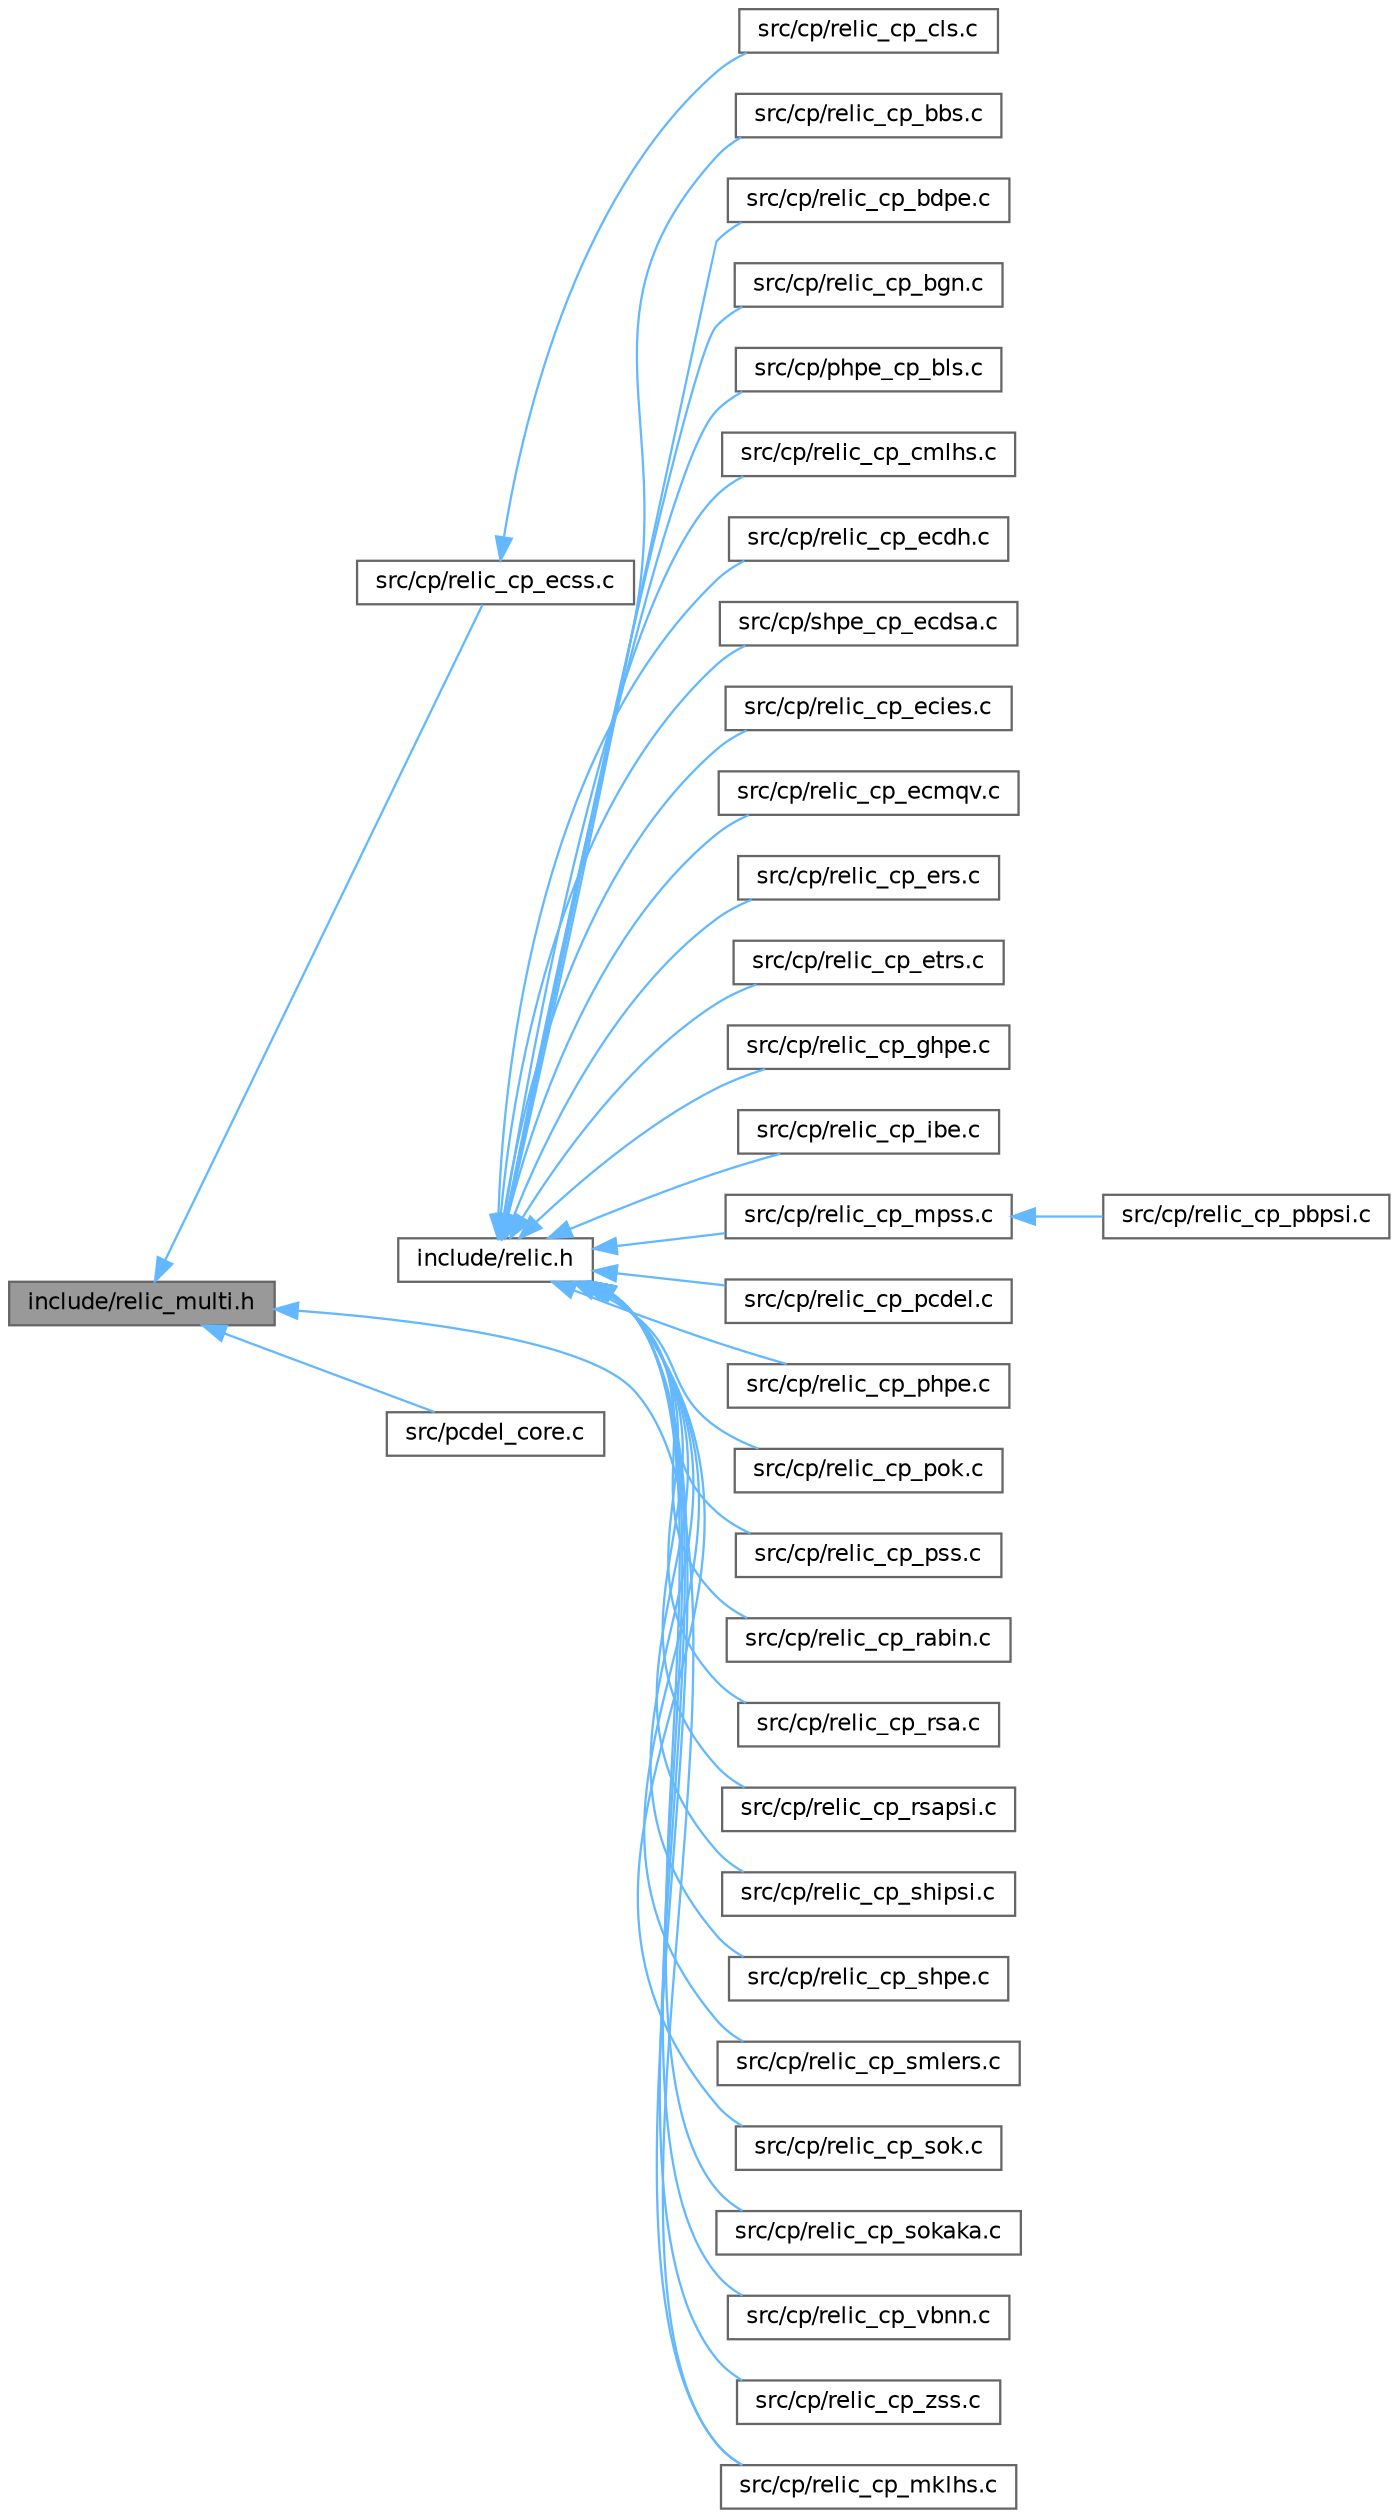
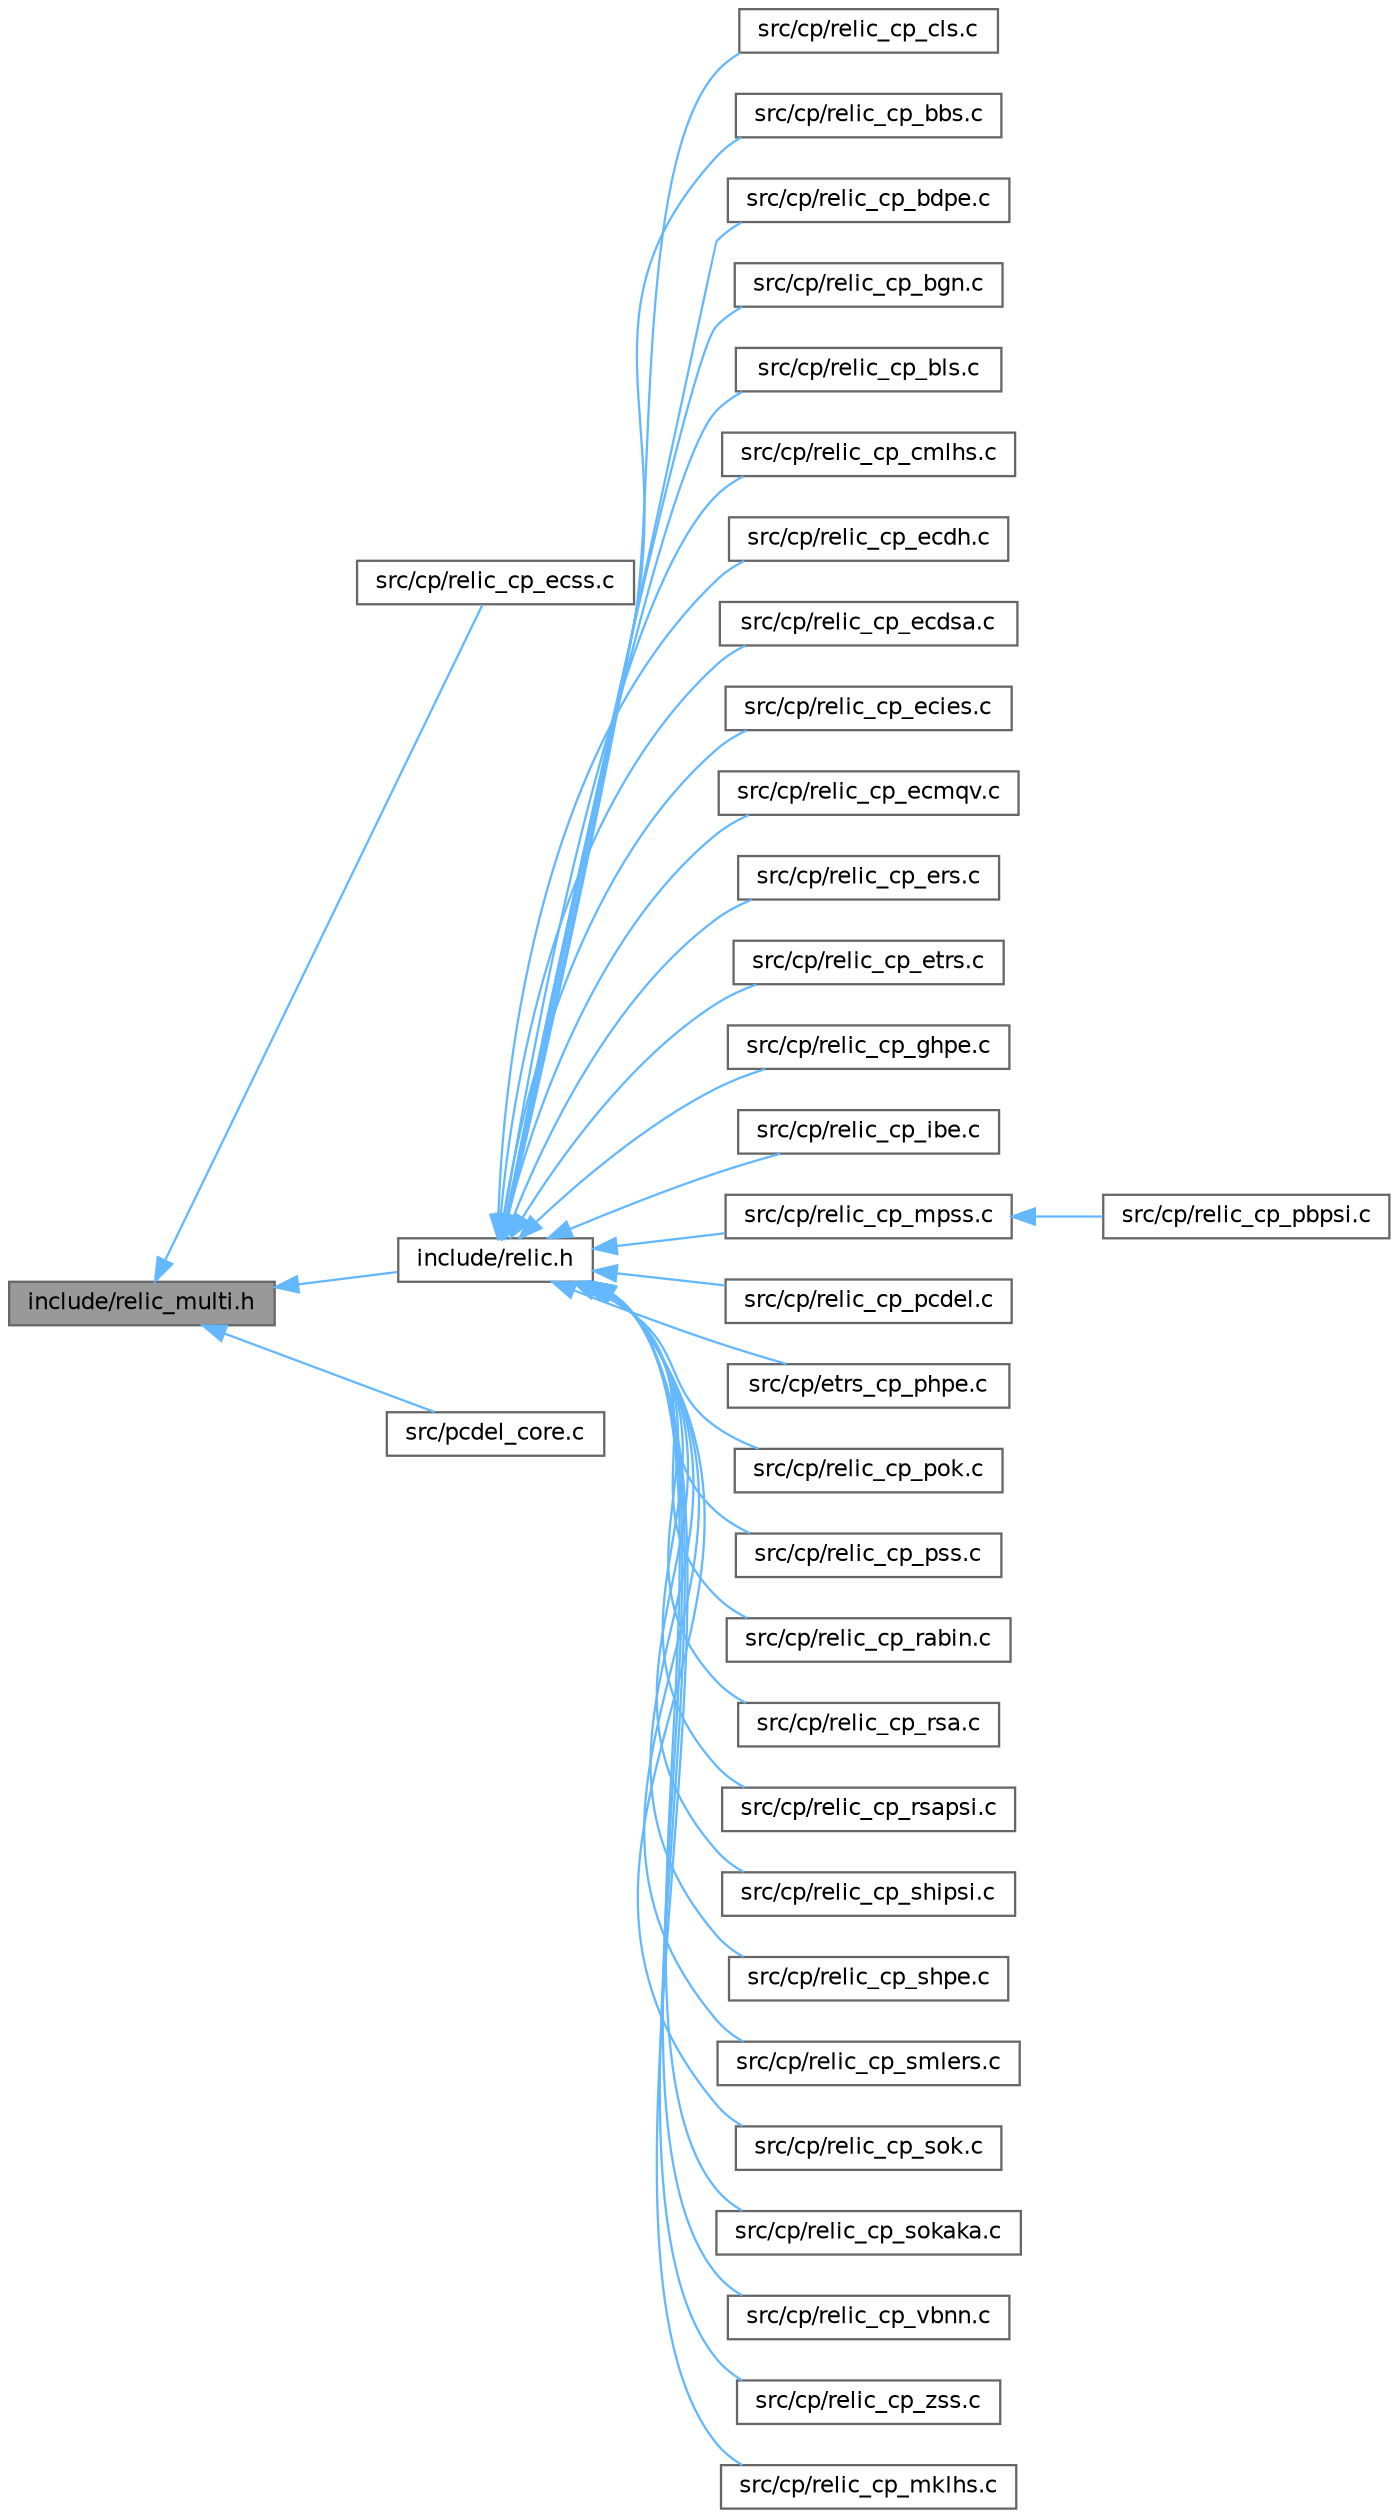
(580, 270) -> (651, 360)
(869, 370) -> (869, 370)
(869, 624) -> (869, 624)
(869, 1386) -> (869, 1386)
(656, 1436) -> (348, 1278)
